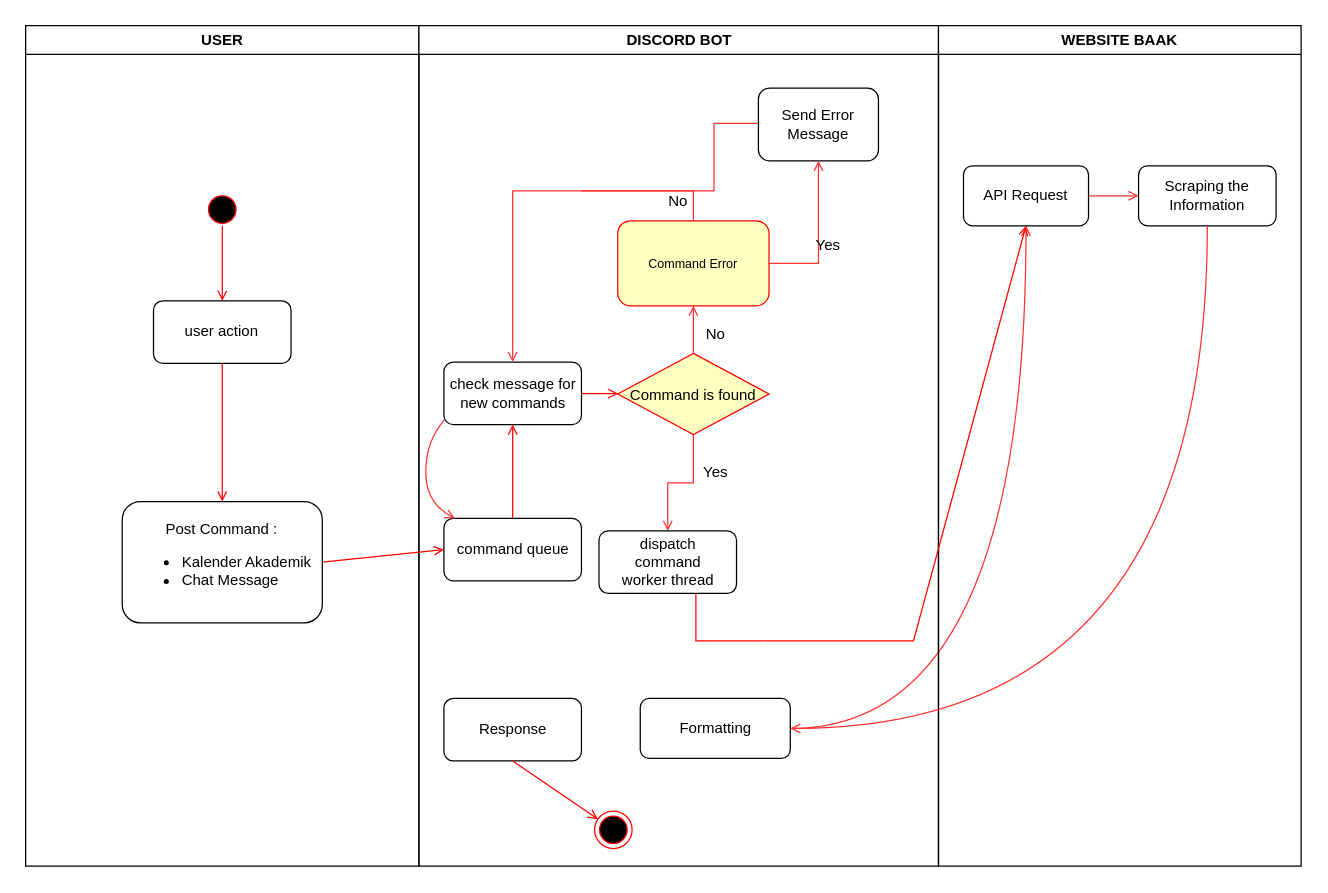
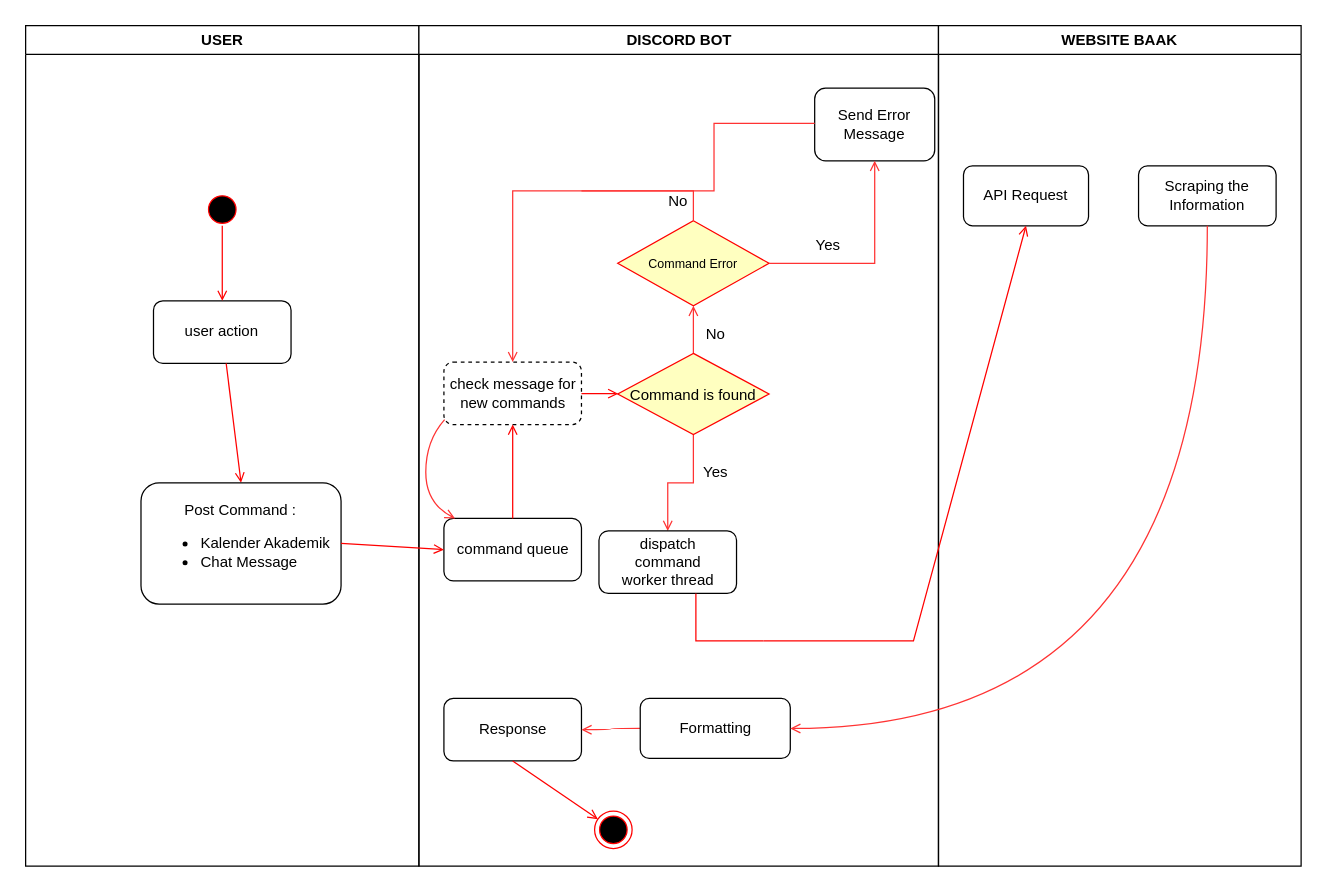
(818, 124) -> (874, 124)
(1111, 196) -> none
(693, 263) -> (693, 263)
(513, 393) -> (513, 393)
(1011, 444) -> (612, 729)
(222, 562) -> (241, 543)
